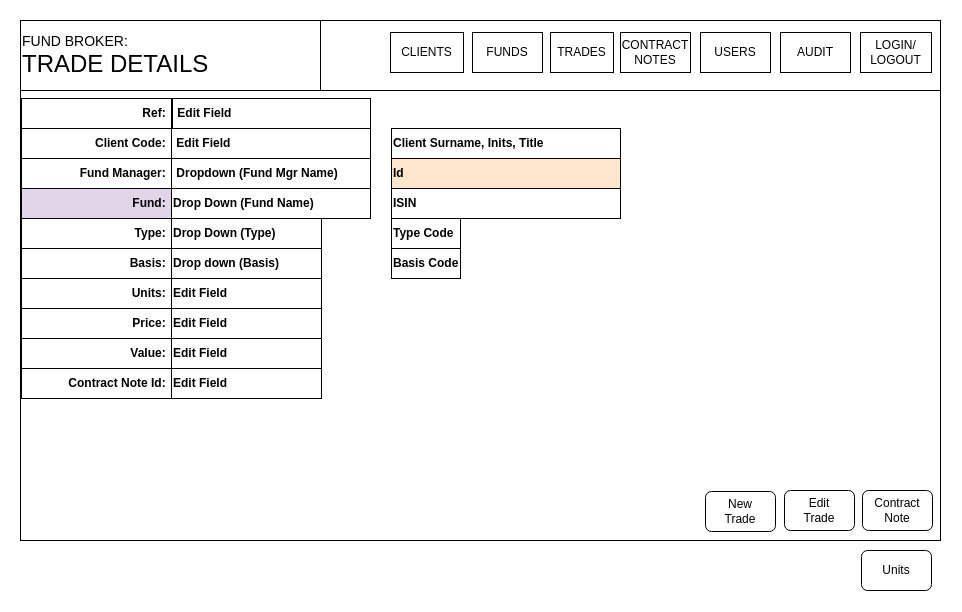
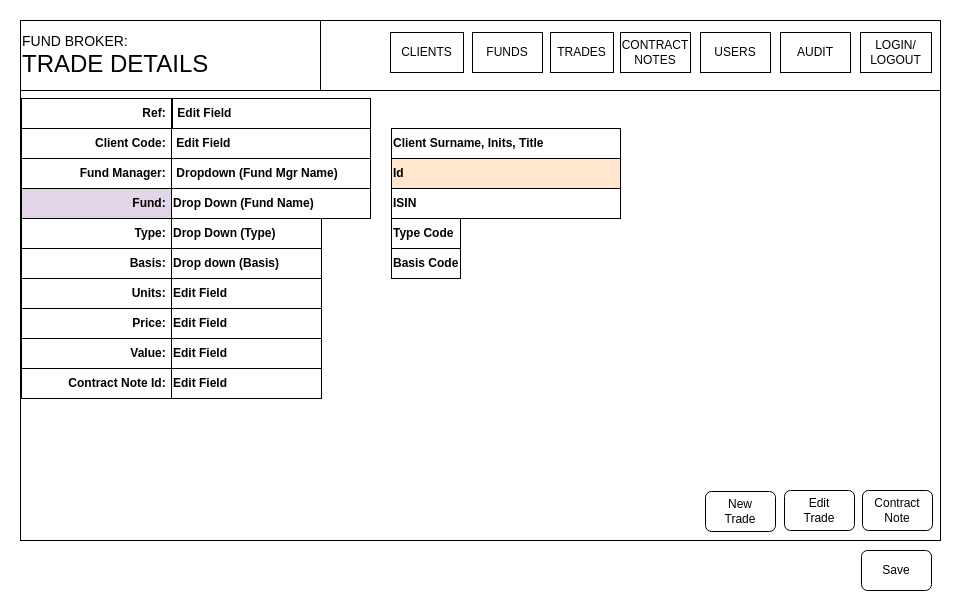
(897, 571) -> (897, 571)
